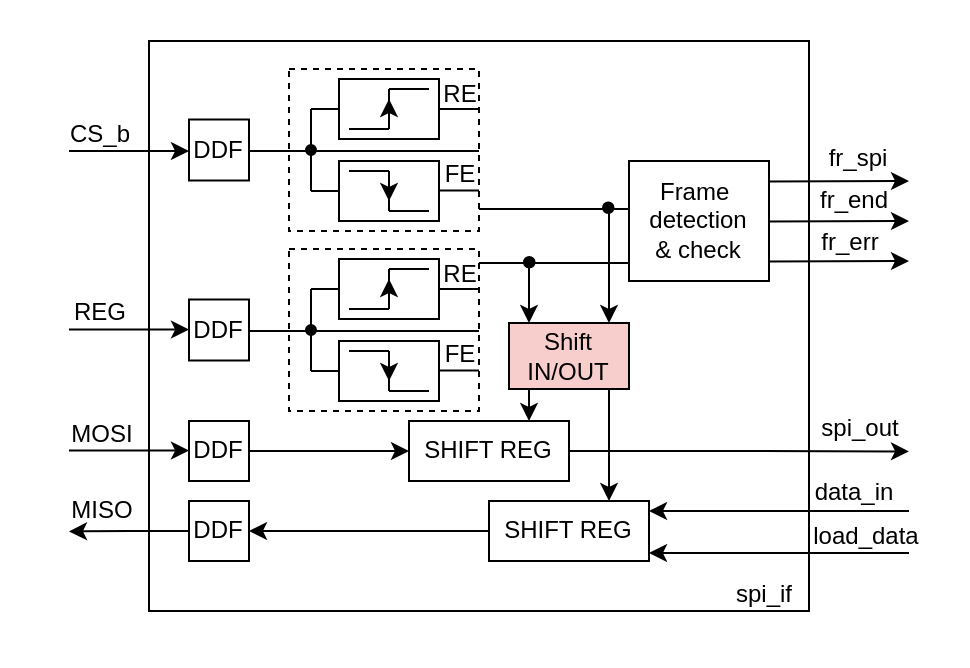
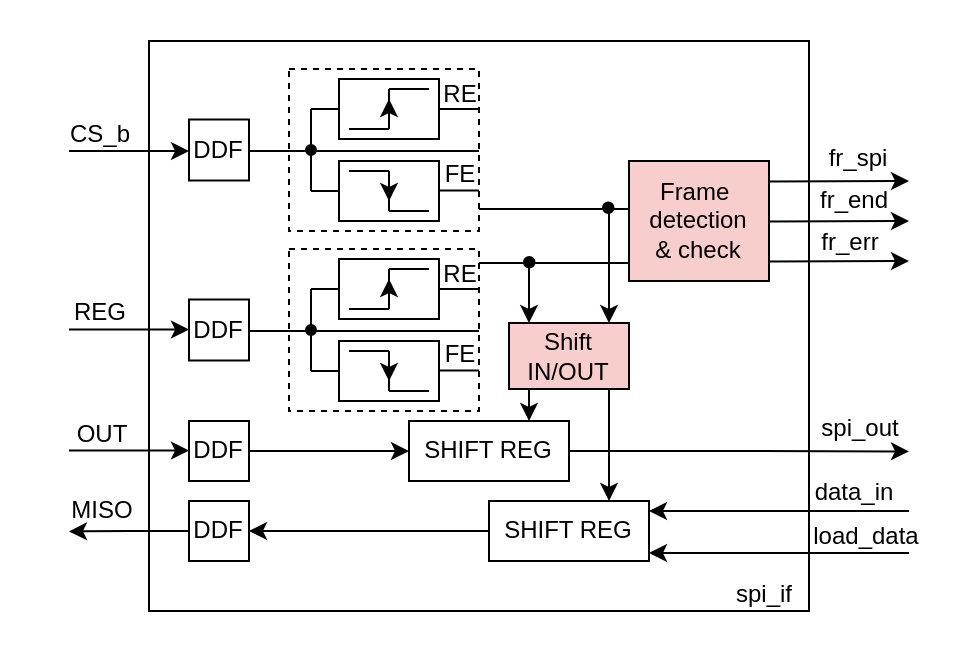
(699, 221) -> (699, 221)
(103, 435) -> (103, 435)
